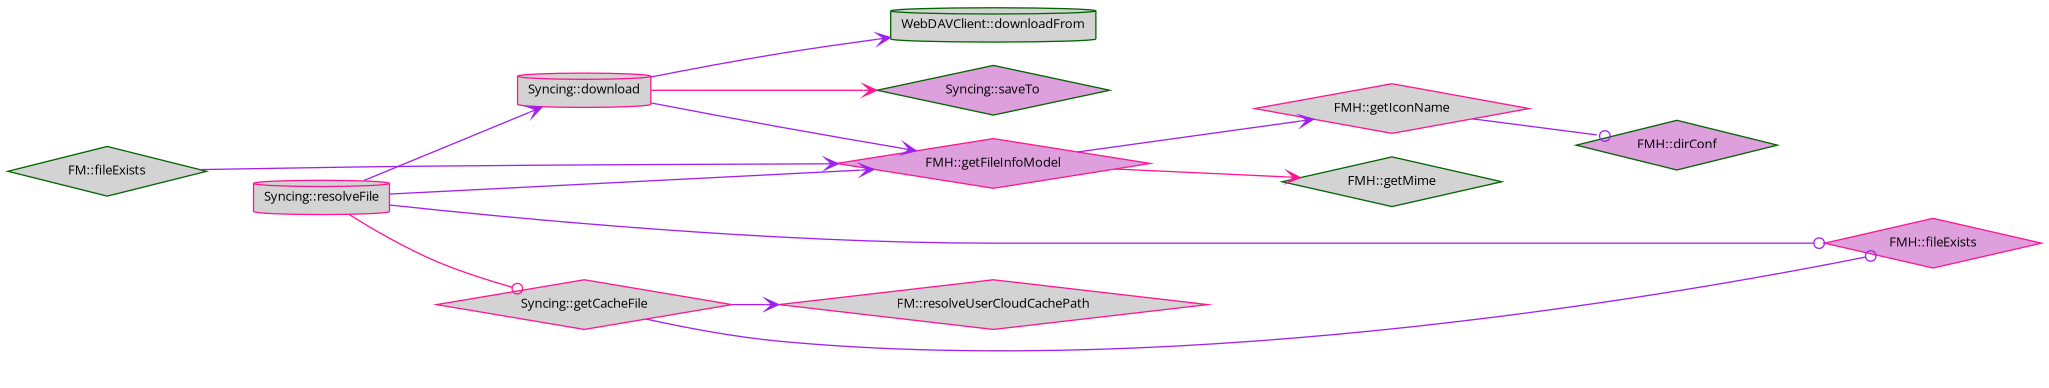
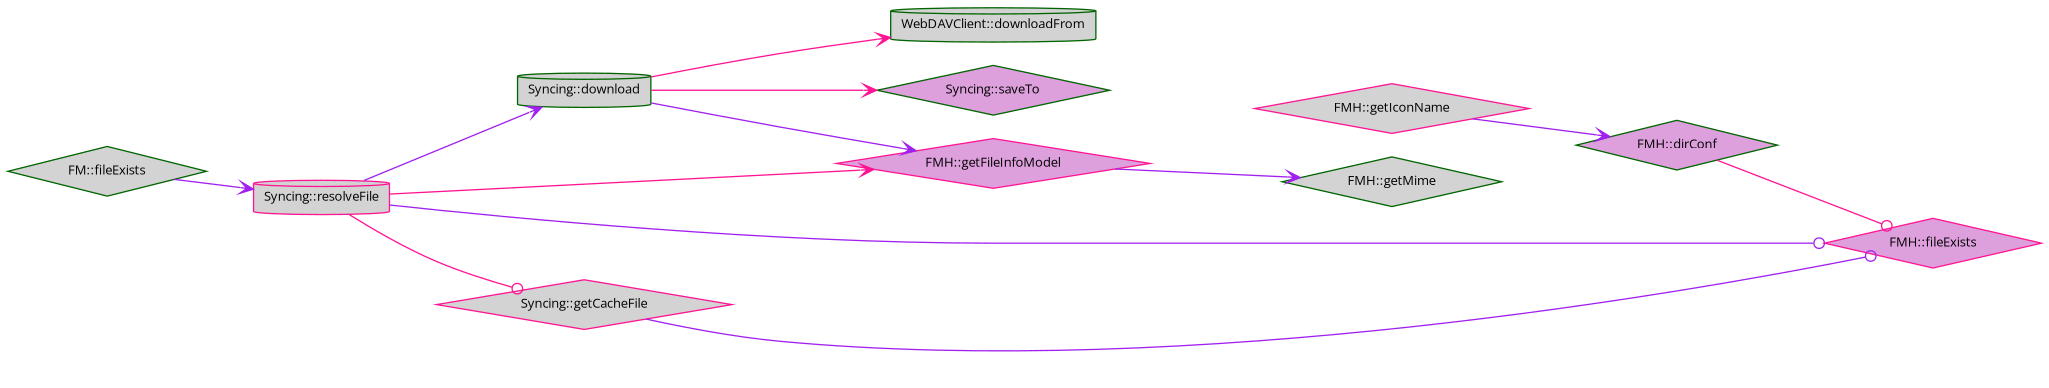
(764, 56) -> (764, 56)
(584, 90) -> (584, 90)
(1535, 127) -> (1535, 127)
(1189, 137) -> none
(512, 165) -> (207, 183)
(1201, 173) -> (1201, 173)
(625, 182) -> (625, 182)
none -> (1800, 192)
(993, 305) -> none
